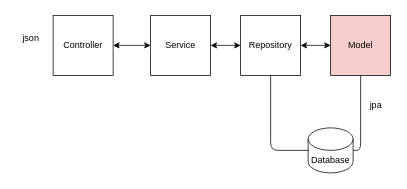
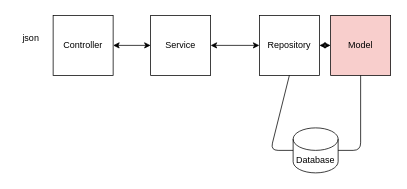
(270, 45) -> (289, 45)
(375, 105) -> none
(330, 150) -> (315, 150)
